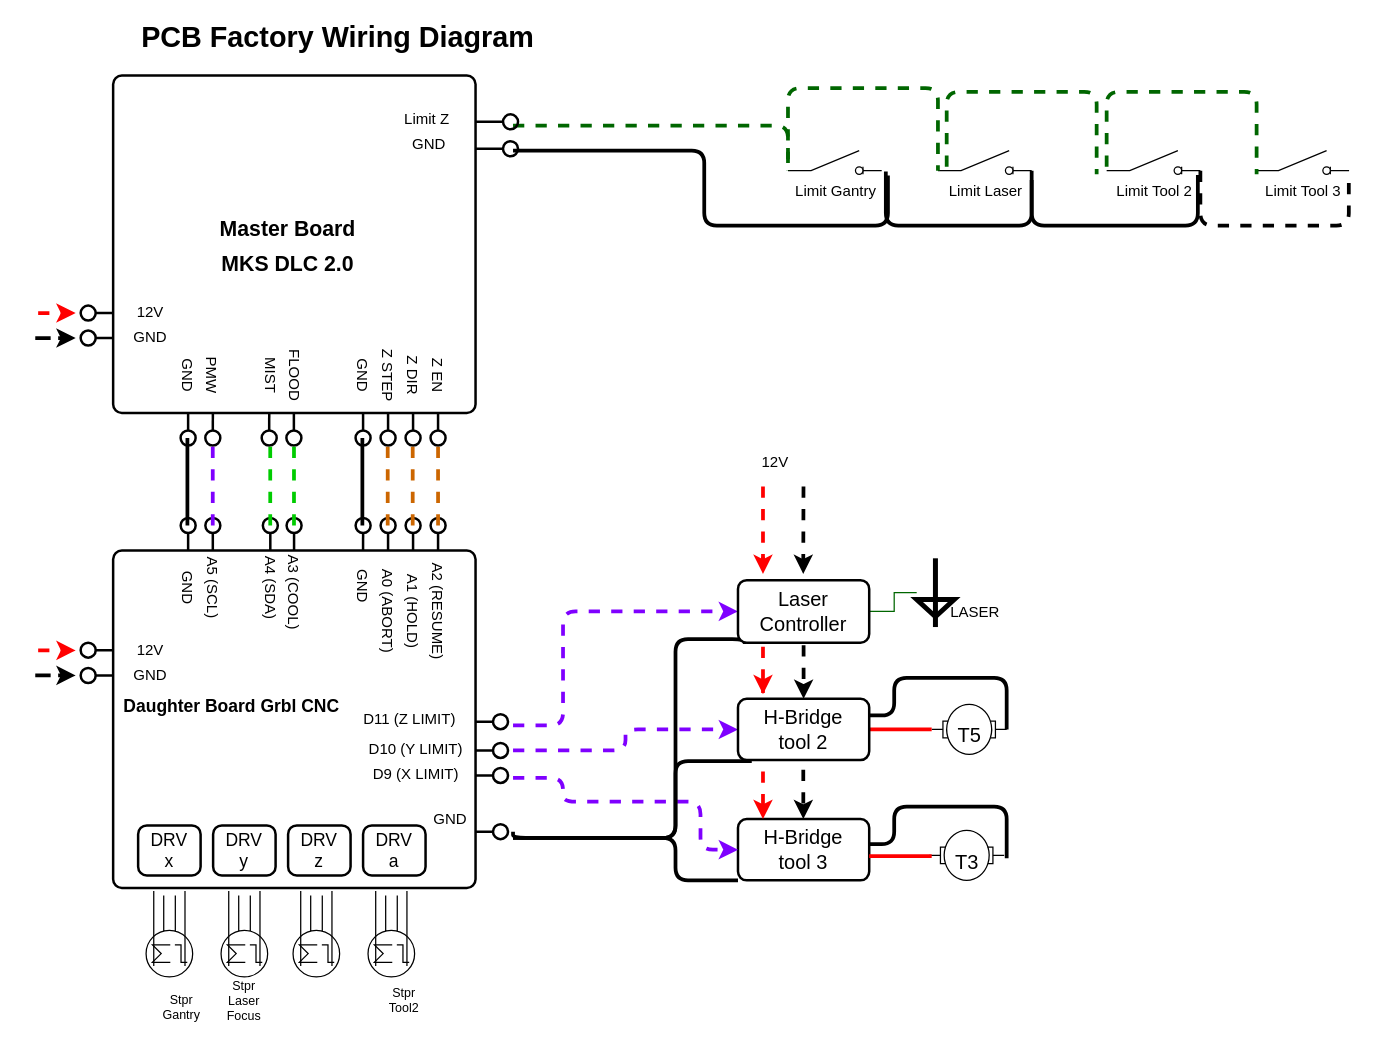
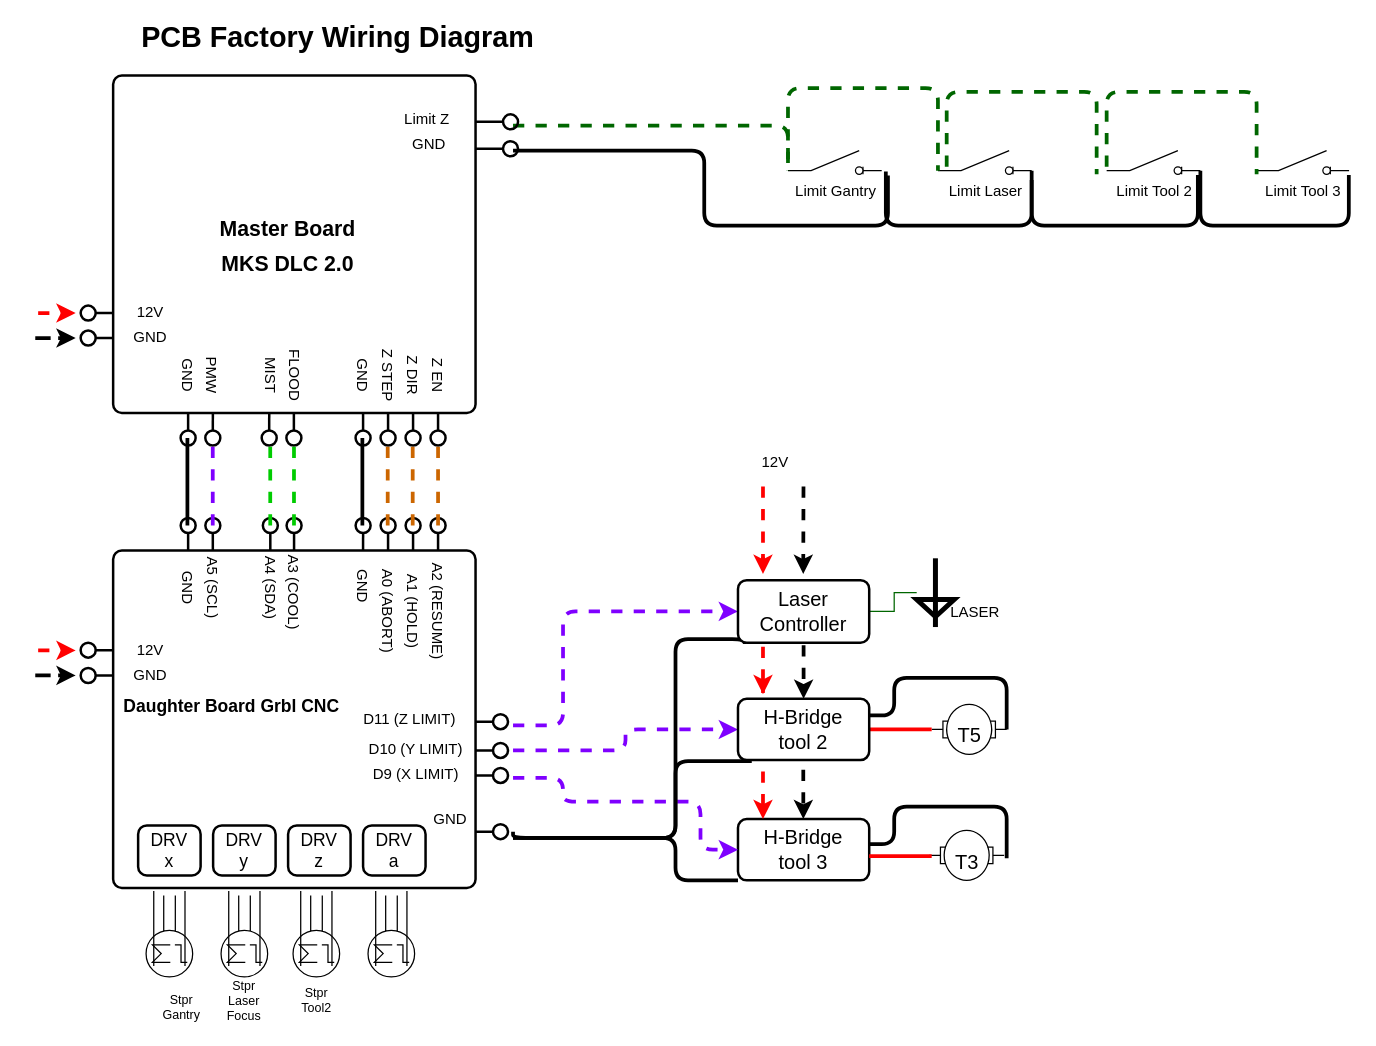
(1201, 217) -> (1201, 217)
(404, 1001) -> (316, 1001)
